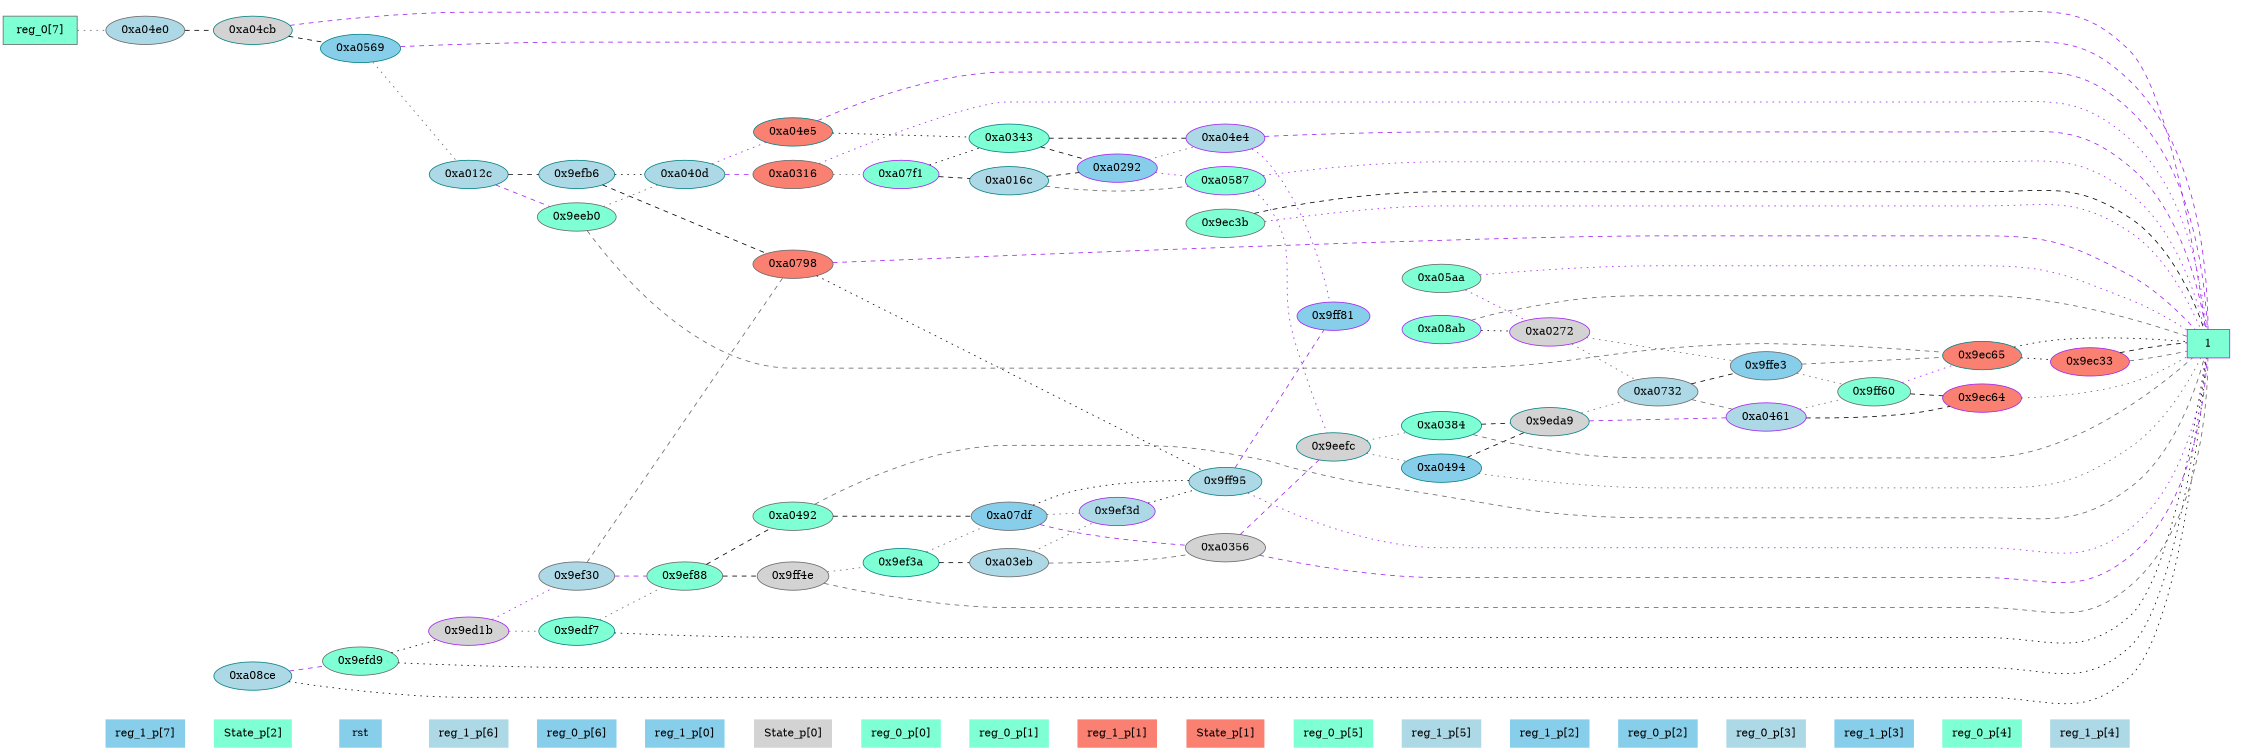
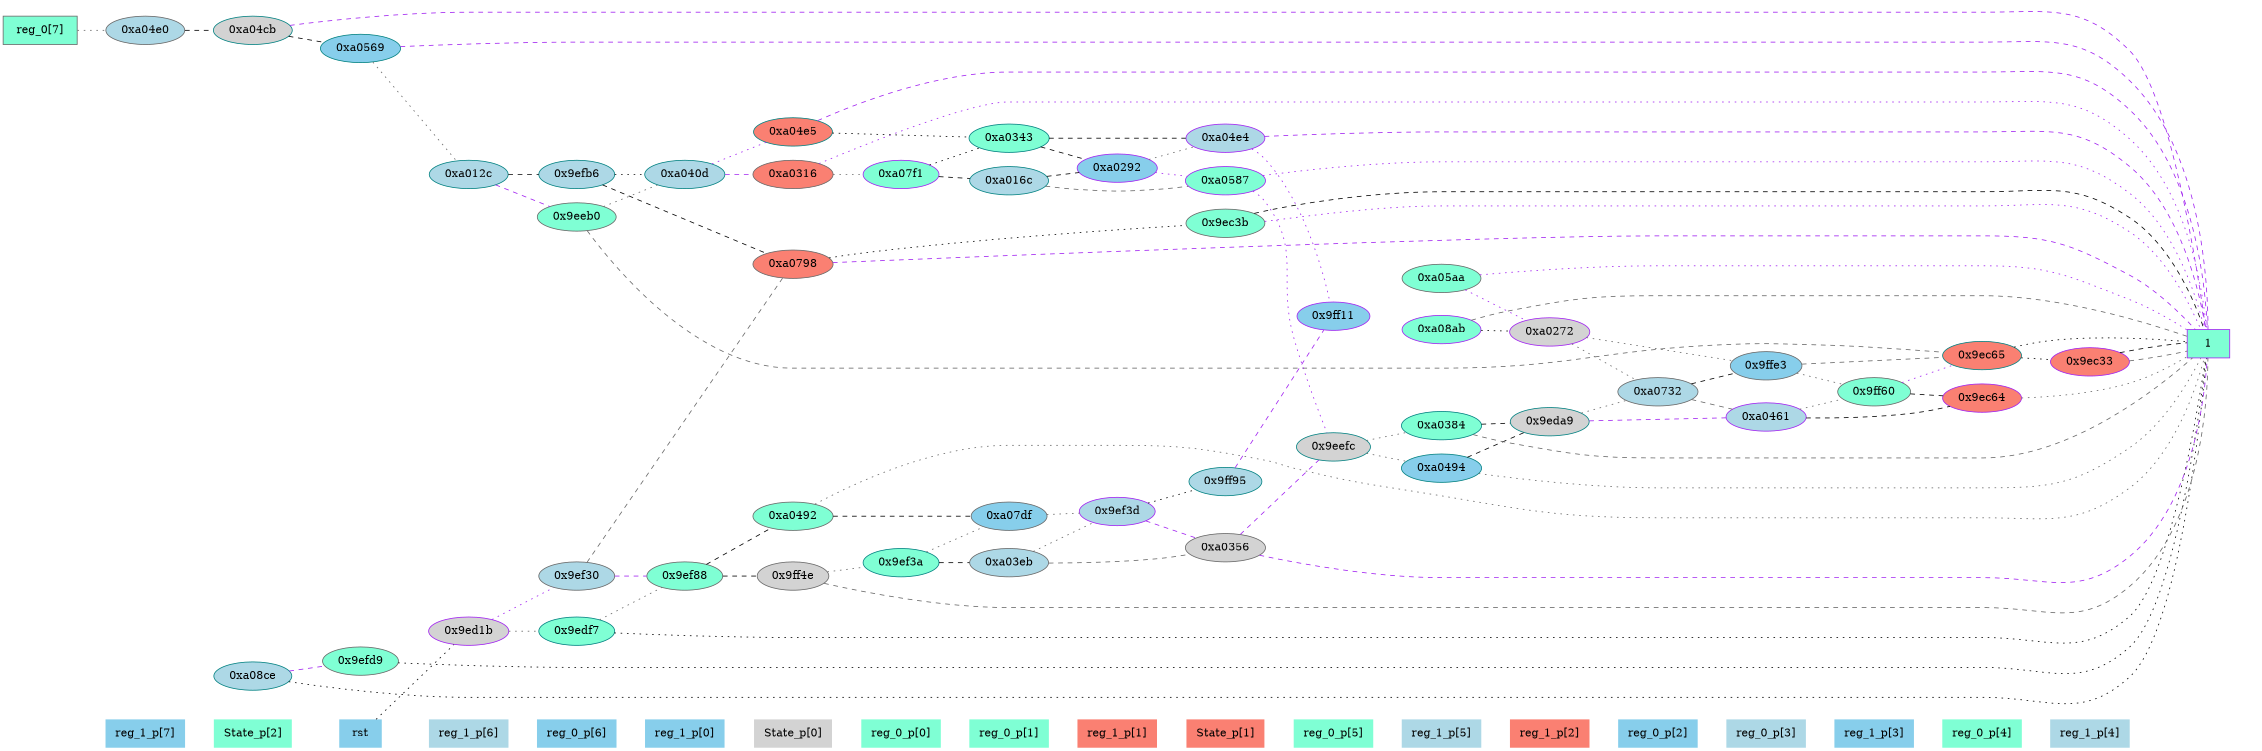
(1333, 316) -> (1333, 316)
(1010, 373) -> (1007, 238)
(1110, 485) -> none
(1544, 512) -> (1544, 512)
(1112, 538) -> (1171, 529)
(1783, 548) -> none
(414, 646) -> (415, 682)
(1550, 734) -> (1550, 734)
